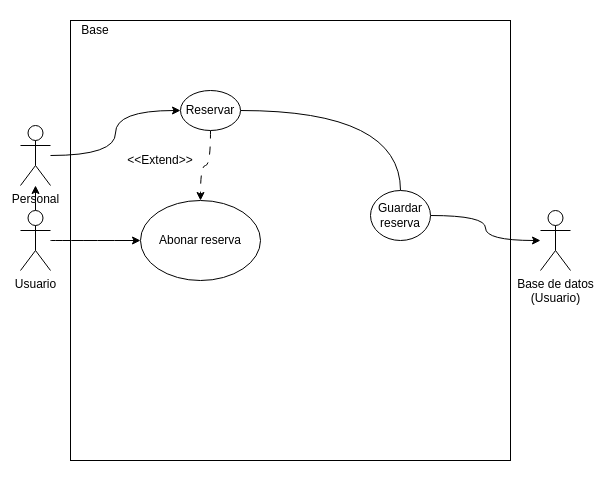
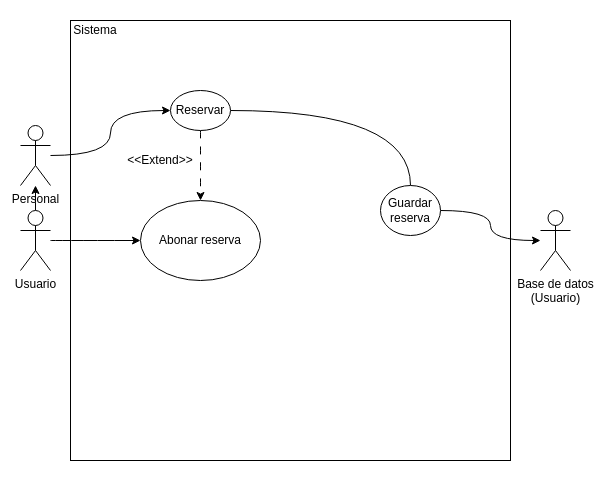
(96, 31) -> (96, 31)
(211, 111) -> (201, 111)
(401, 216) -> (411, 211)
